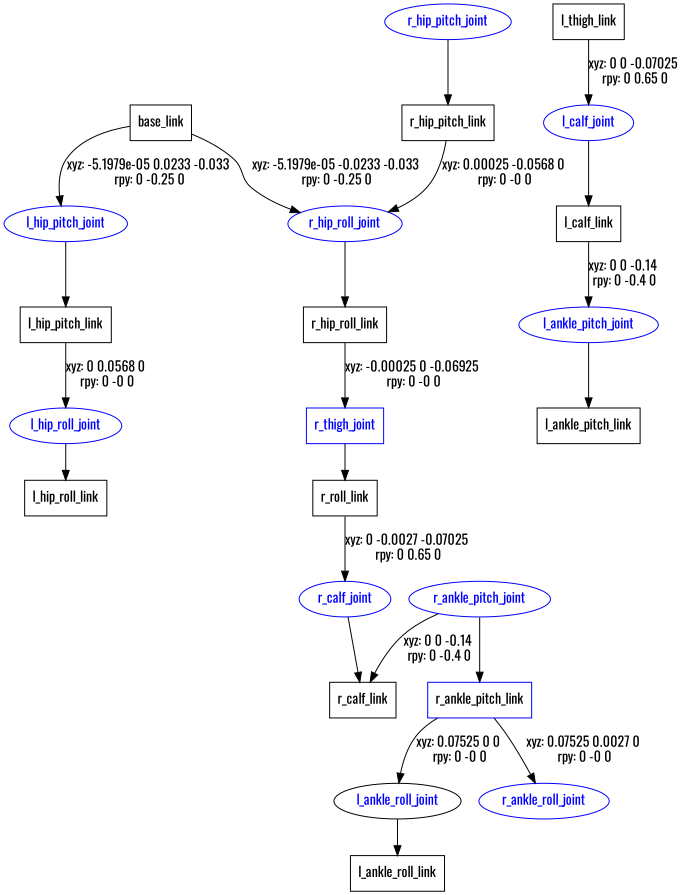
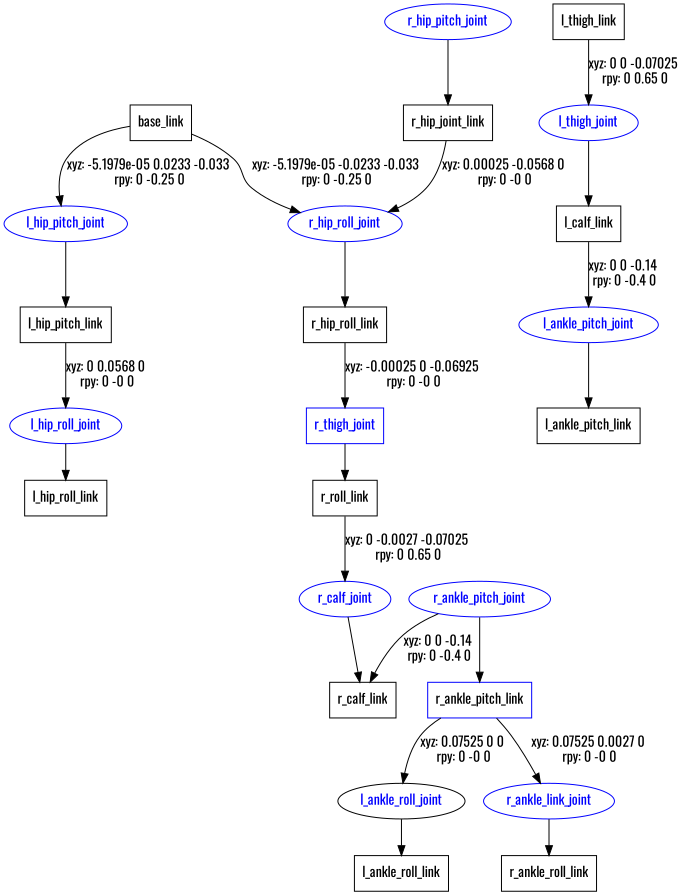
(448, 123) -> (448, 123)
(589, 123) -> (589, 123)
(544, 801) -> (549, 801)
none -> (549, 873)
